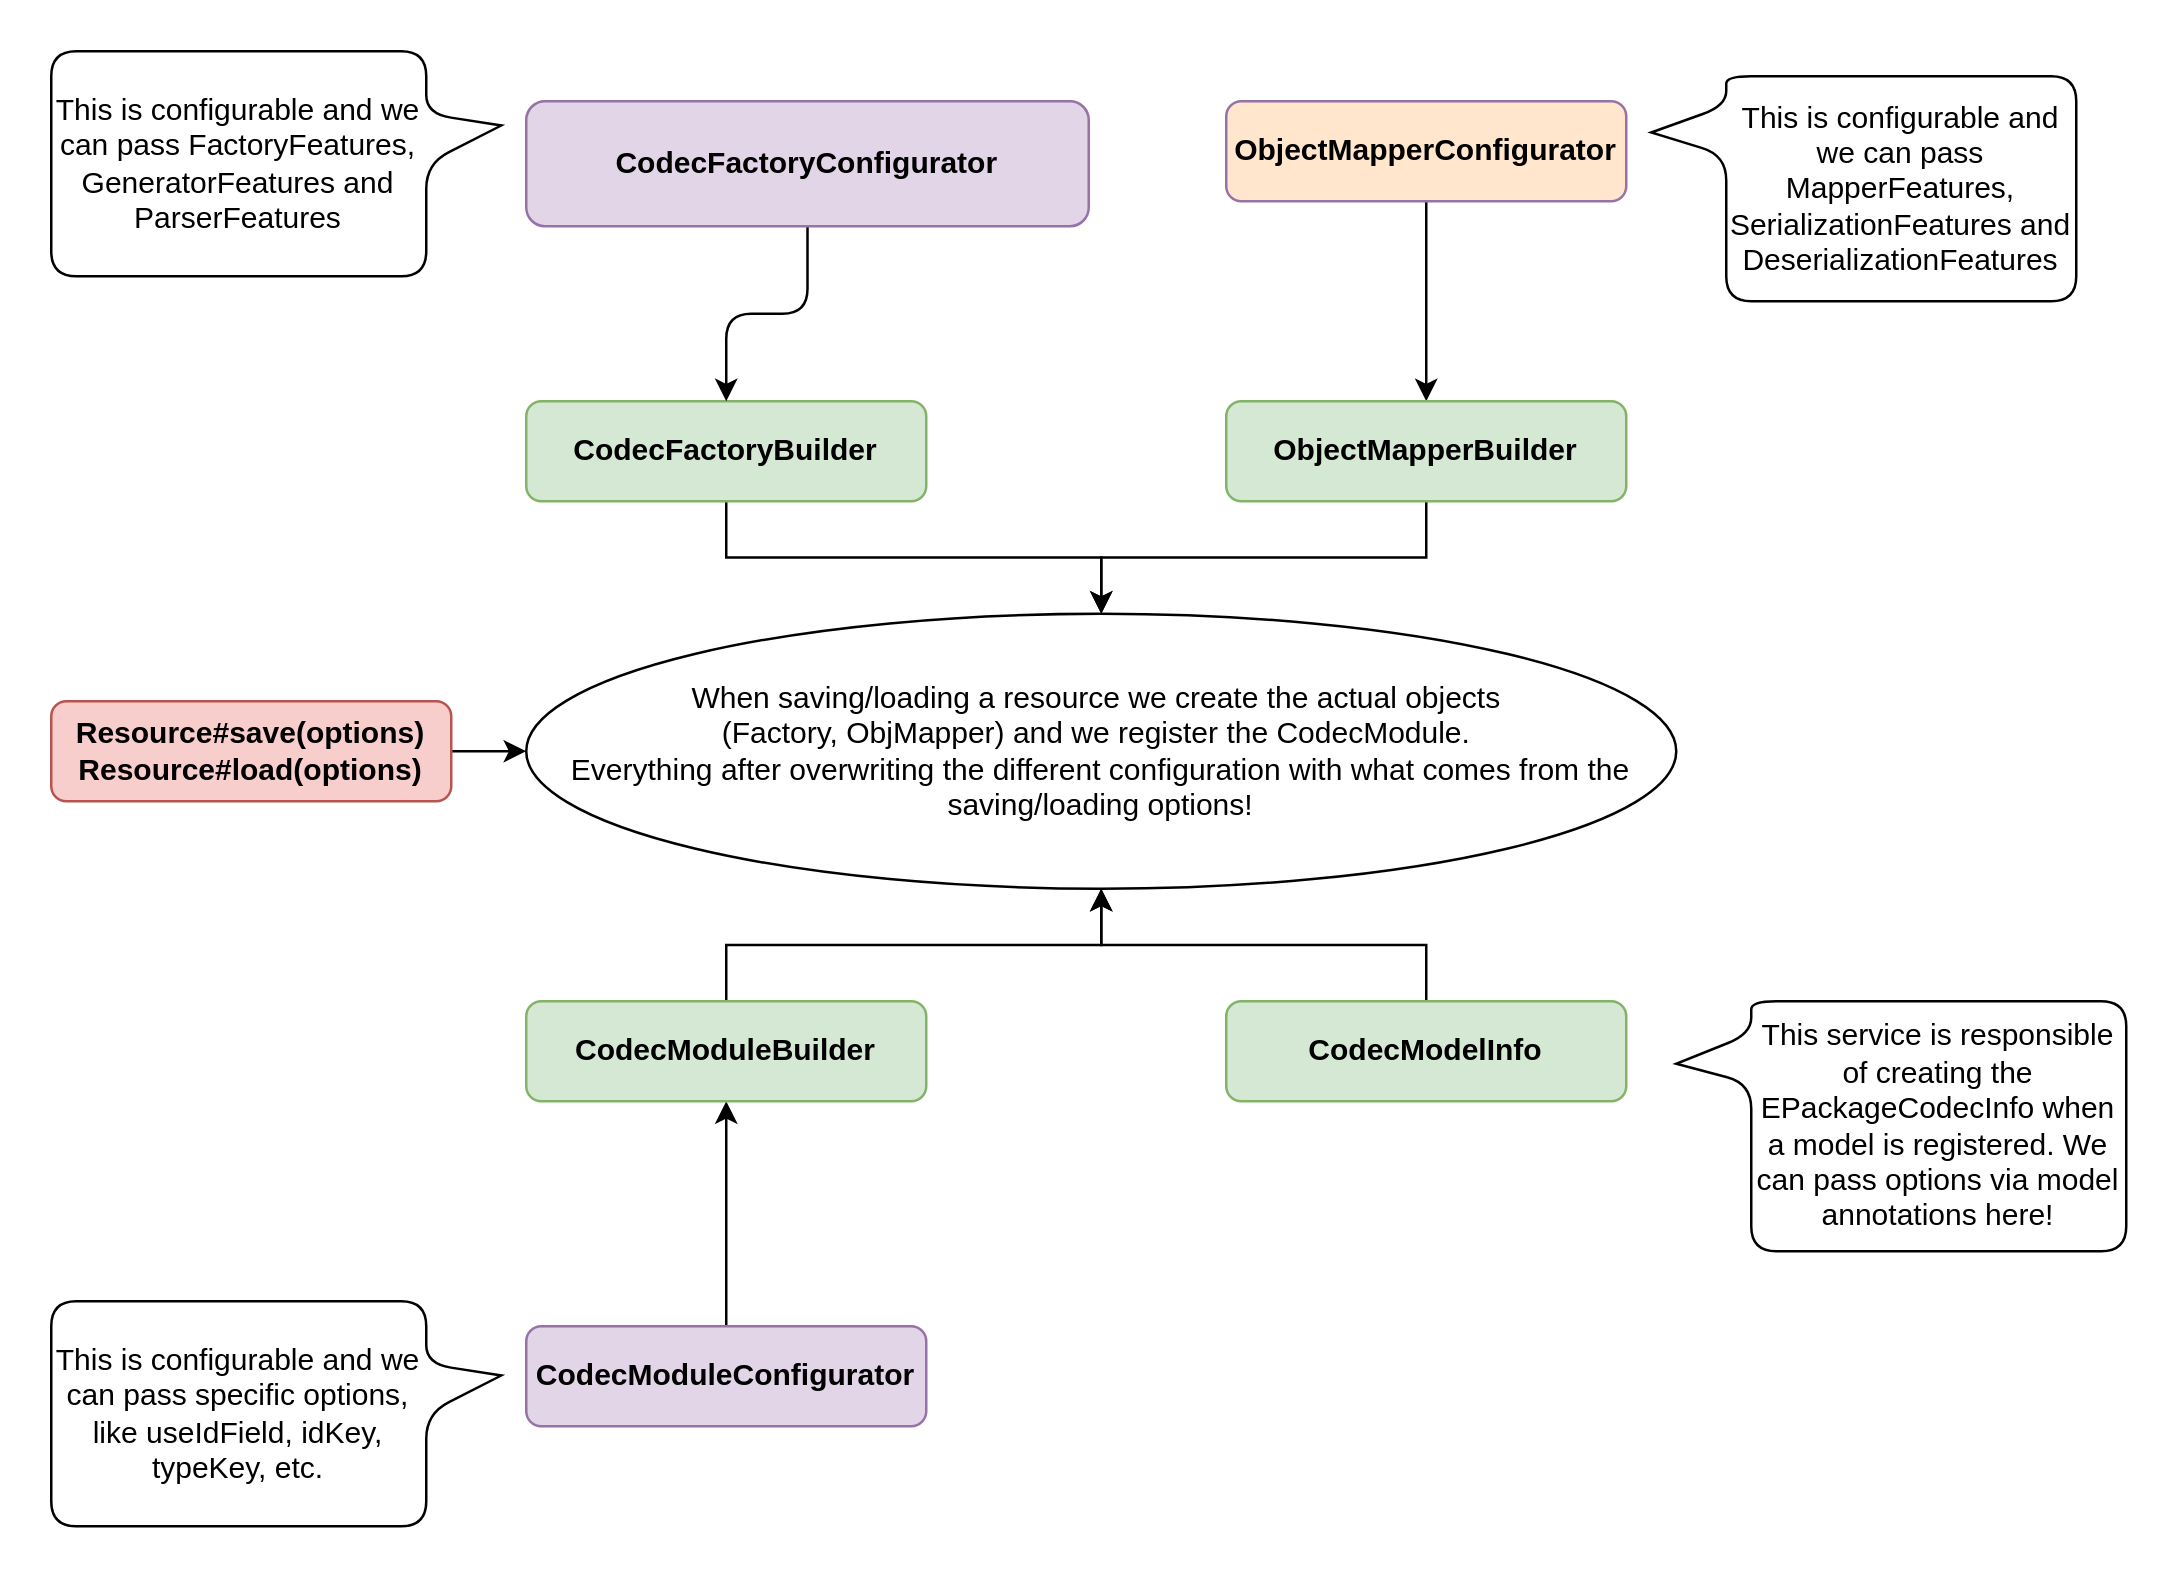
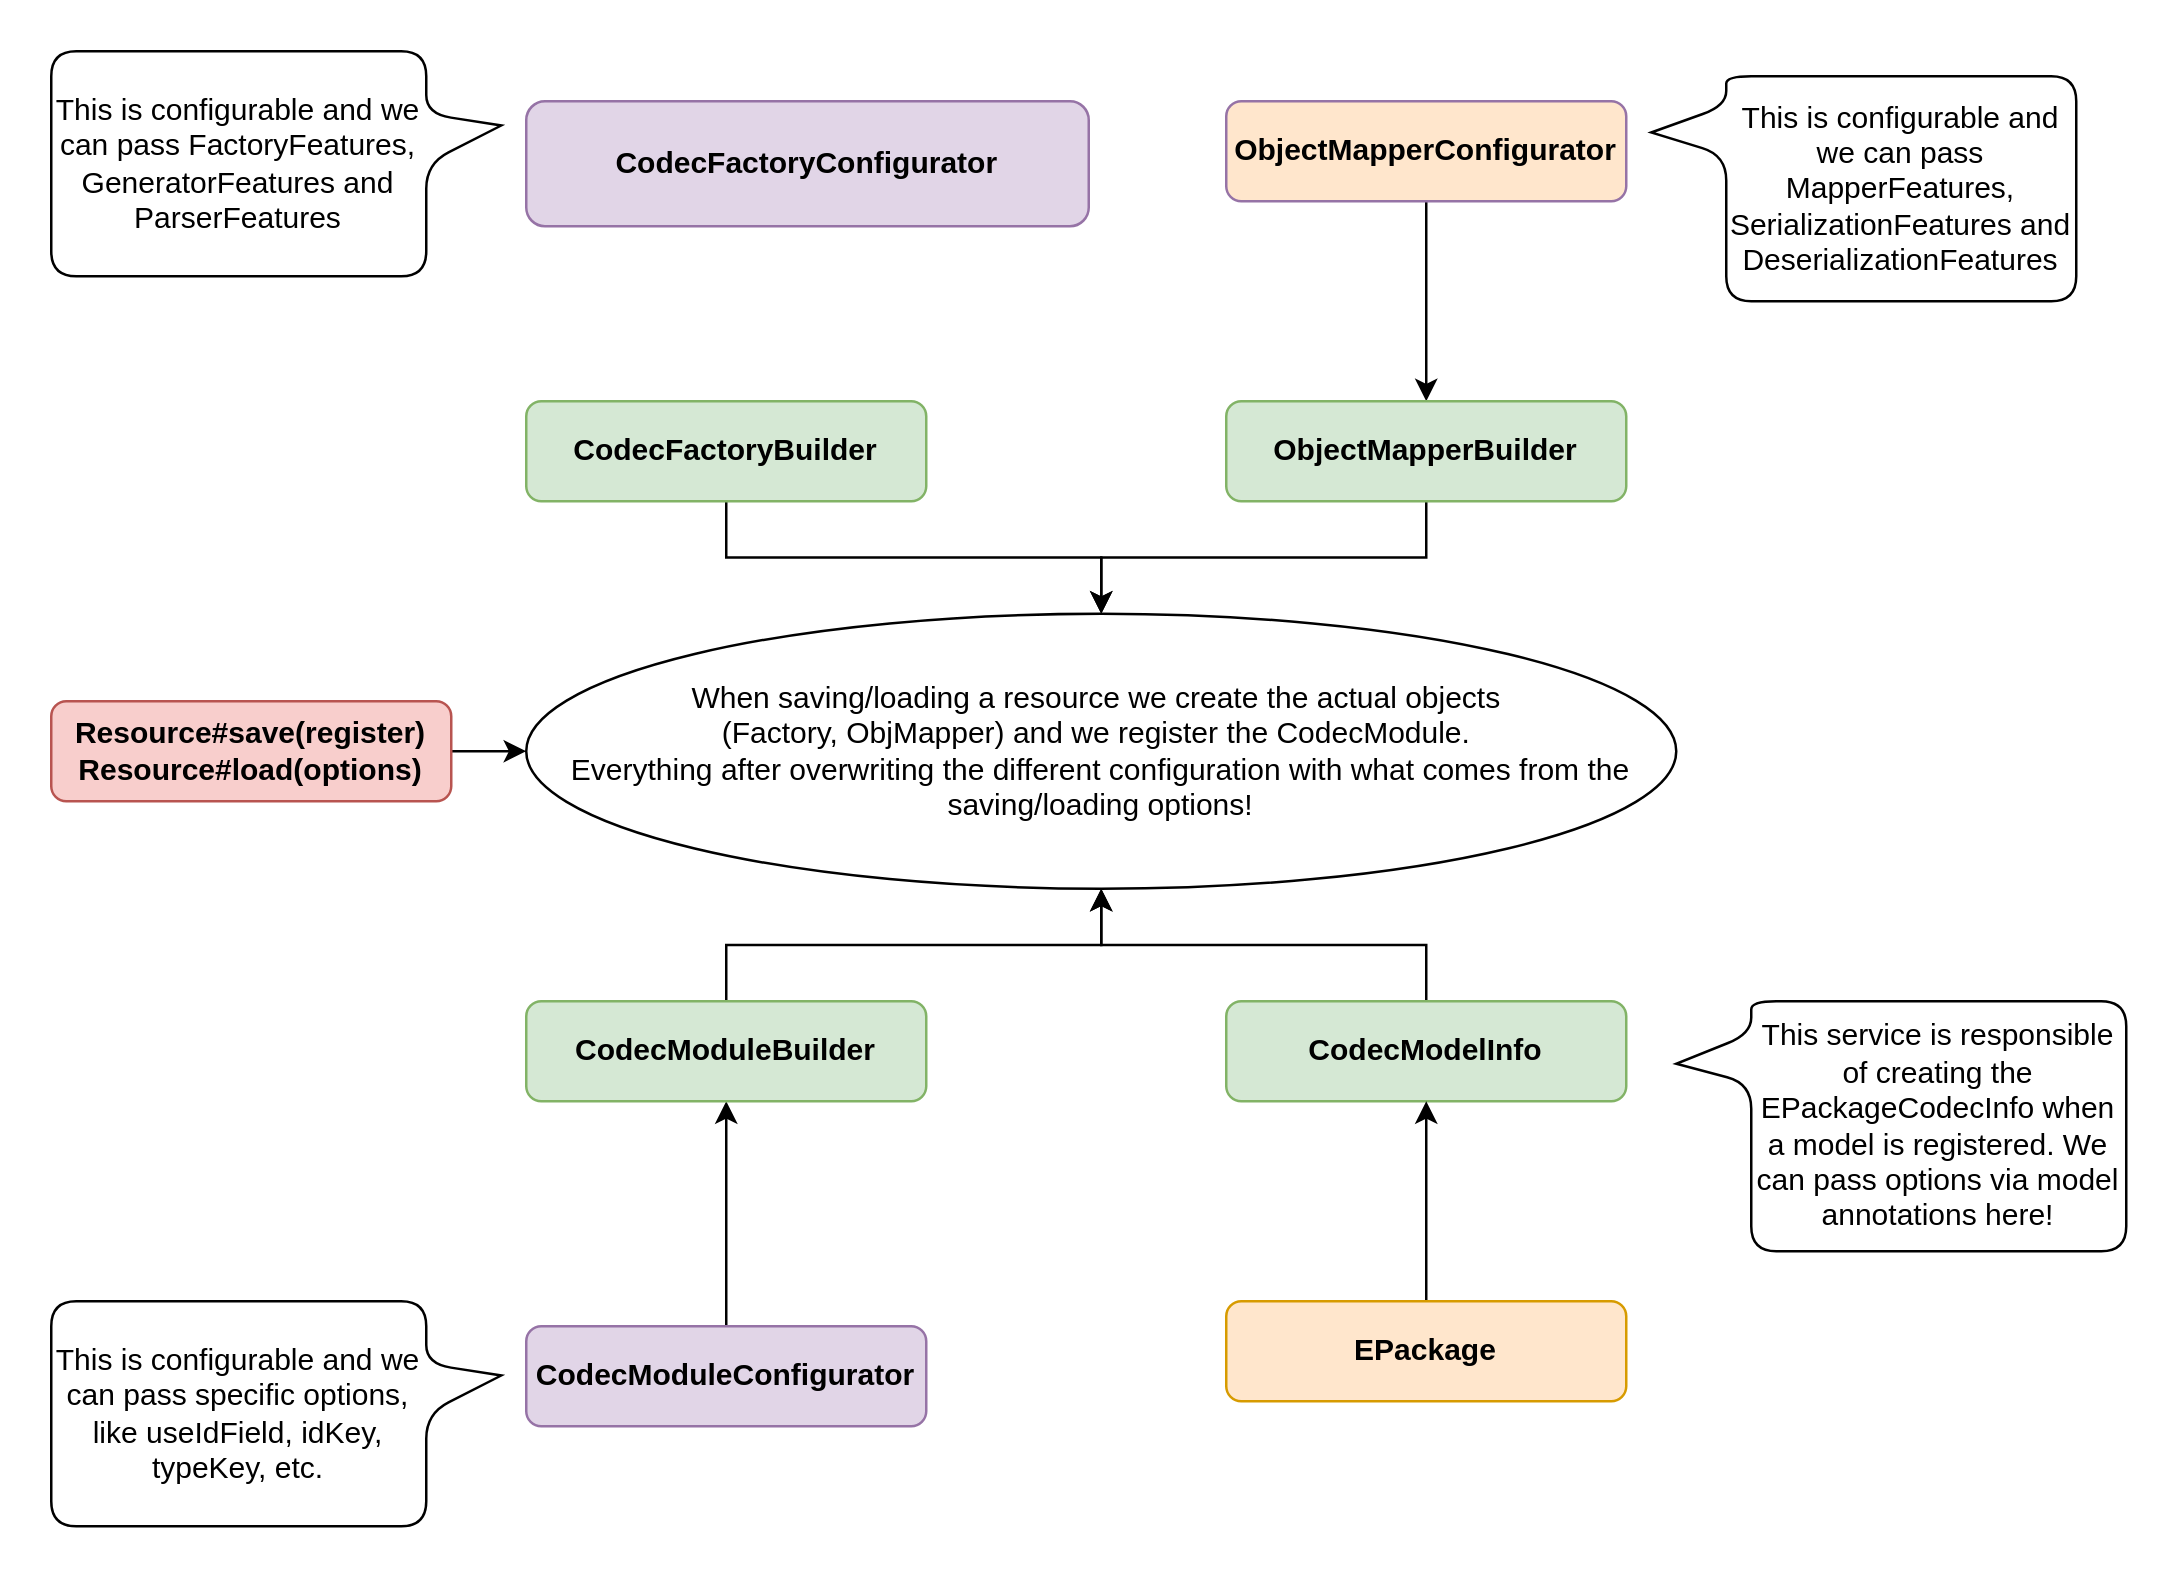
(775, 314) -> none
(251, 751) -> (251, 751)
none -> (1426, 1209)
none -> (1426, 1351)
